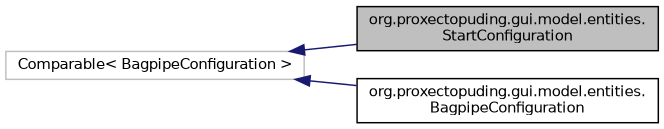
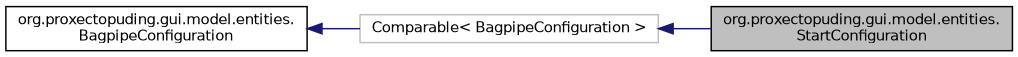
(333, 83) -> (341, 29)
